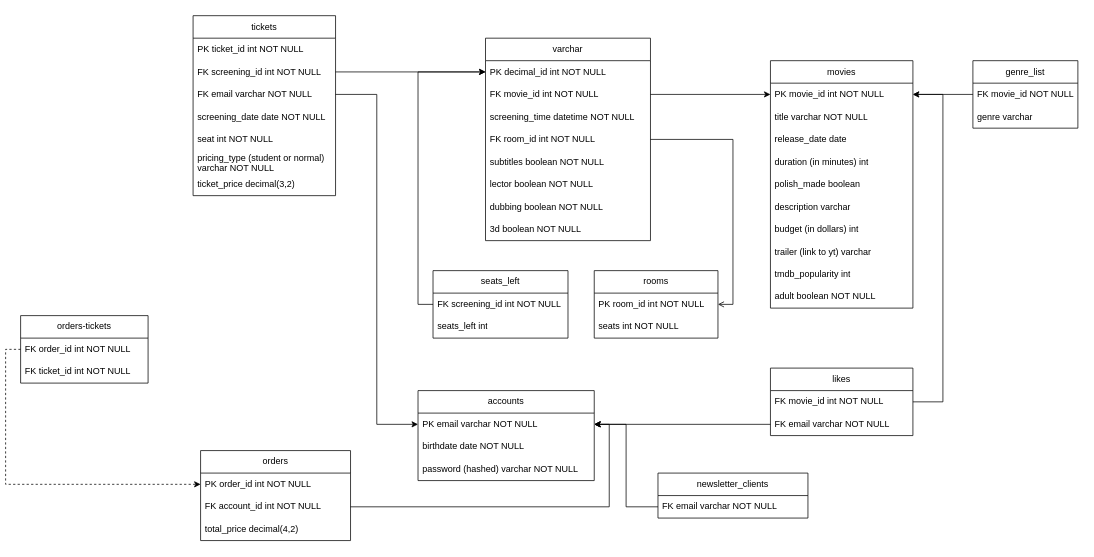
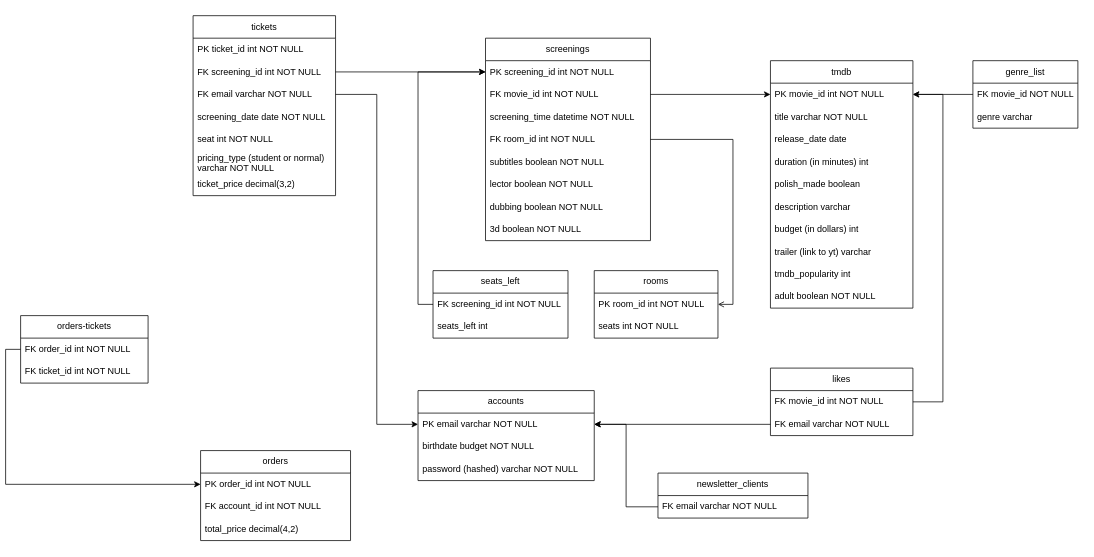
(568, 49) -> (568, 49)
(546, 72) -> (552, 72)
(842, 72) -> (842, 72)
(476, 447) -> (481, 447)
(26, 484) -> (26, 484)
(520, 507) -> none
